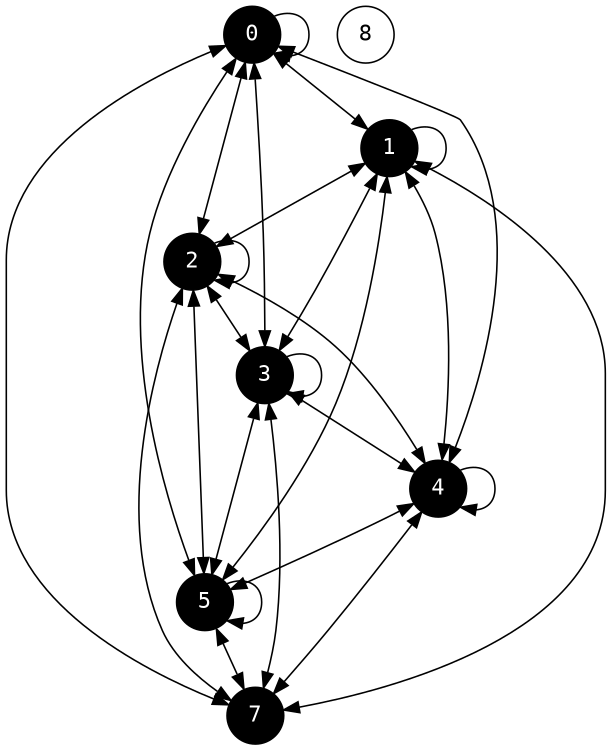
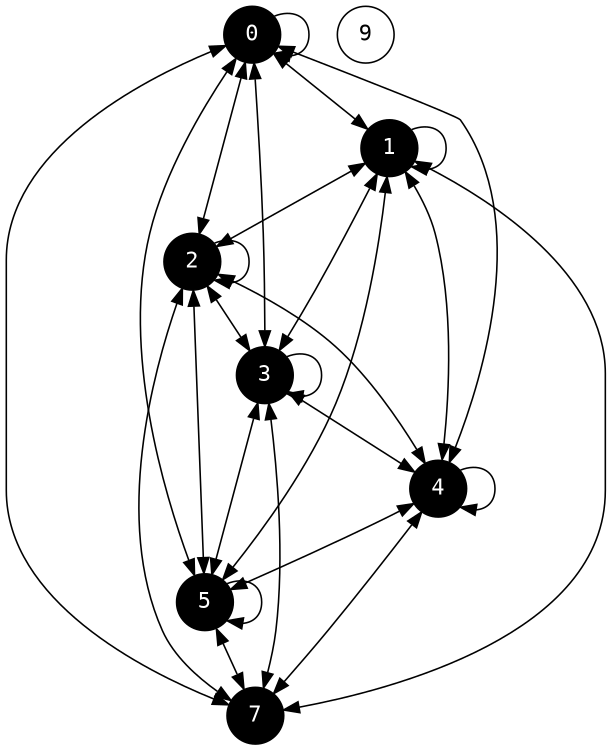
none -> (366, 35)
(366, 35) -> none
